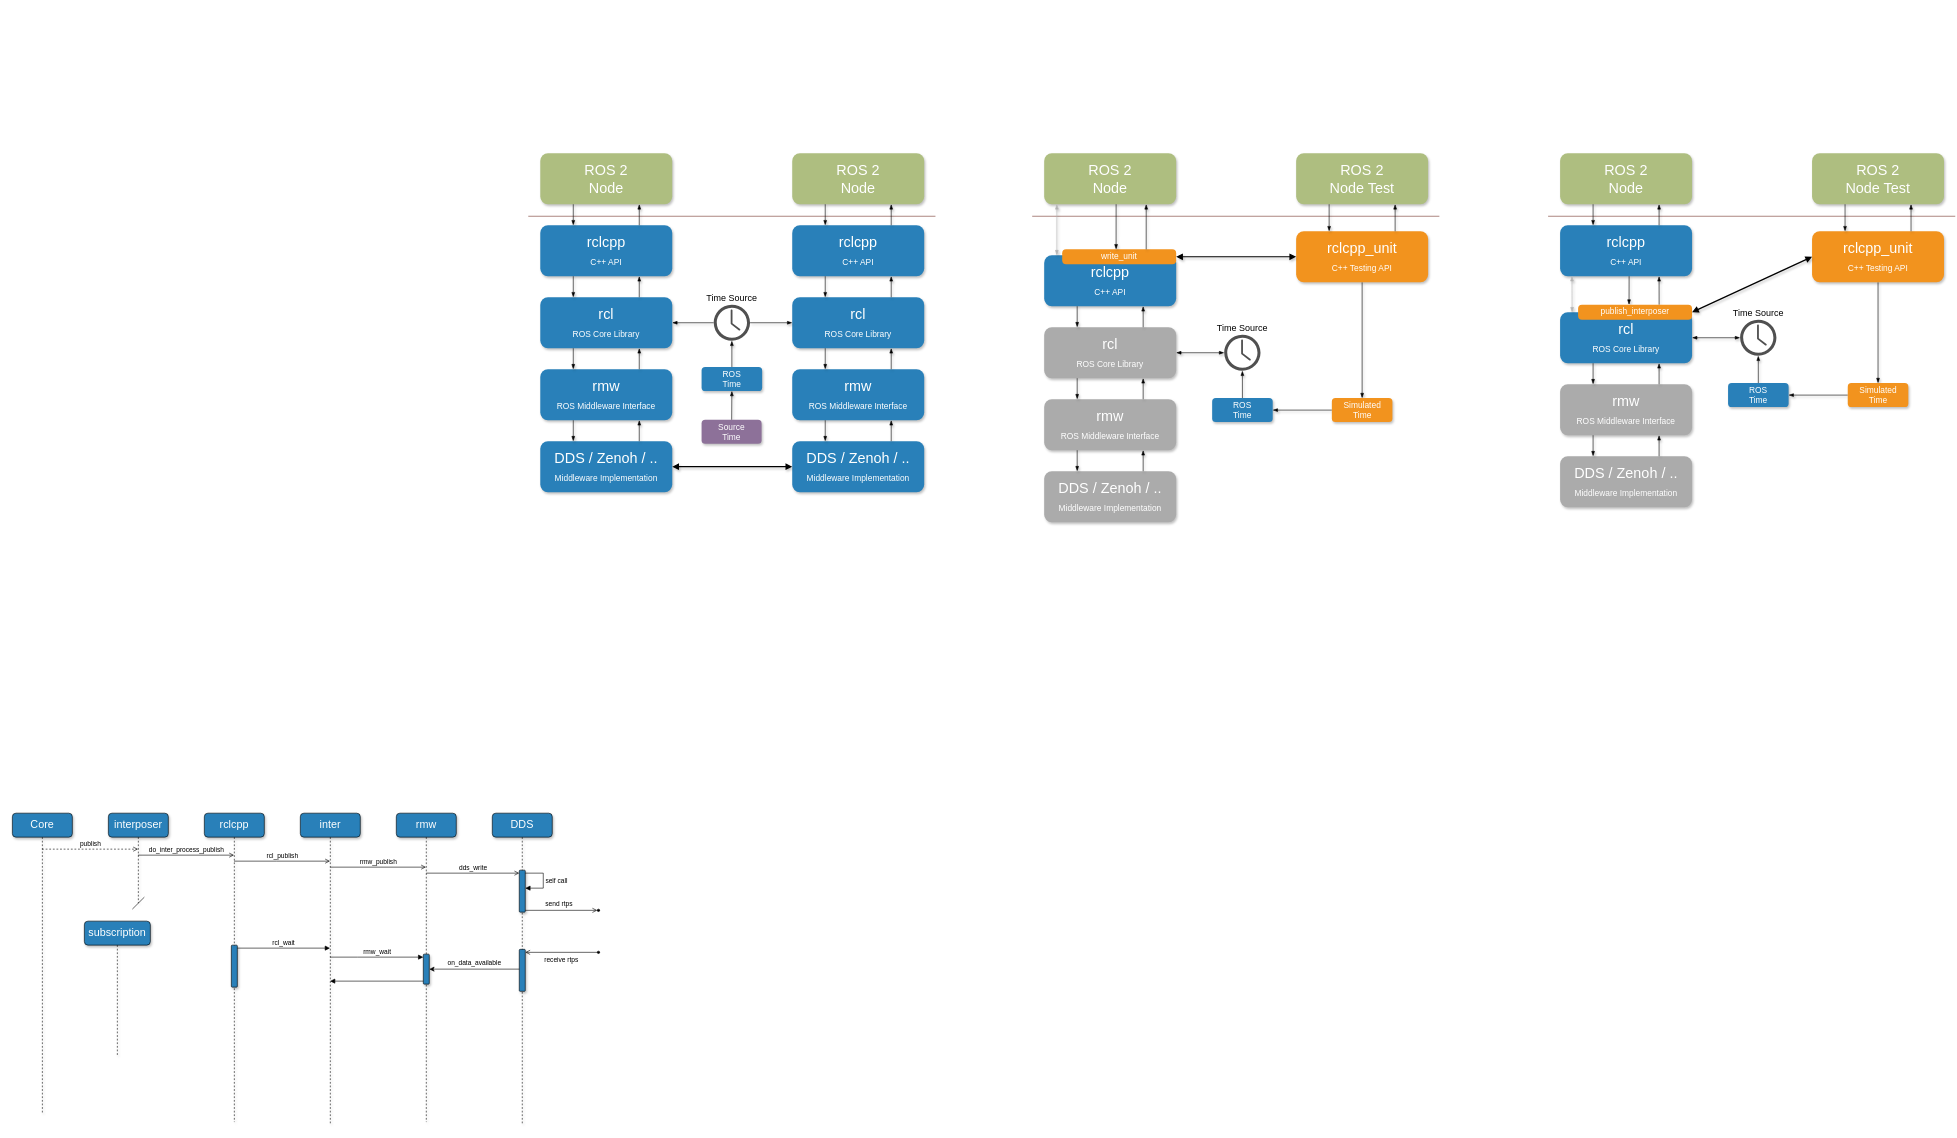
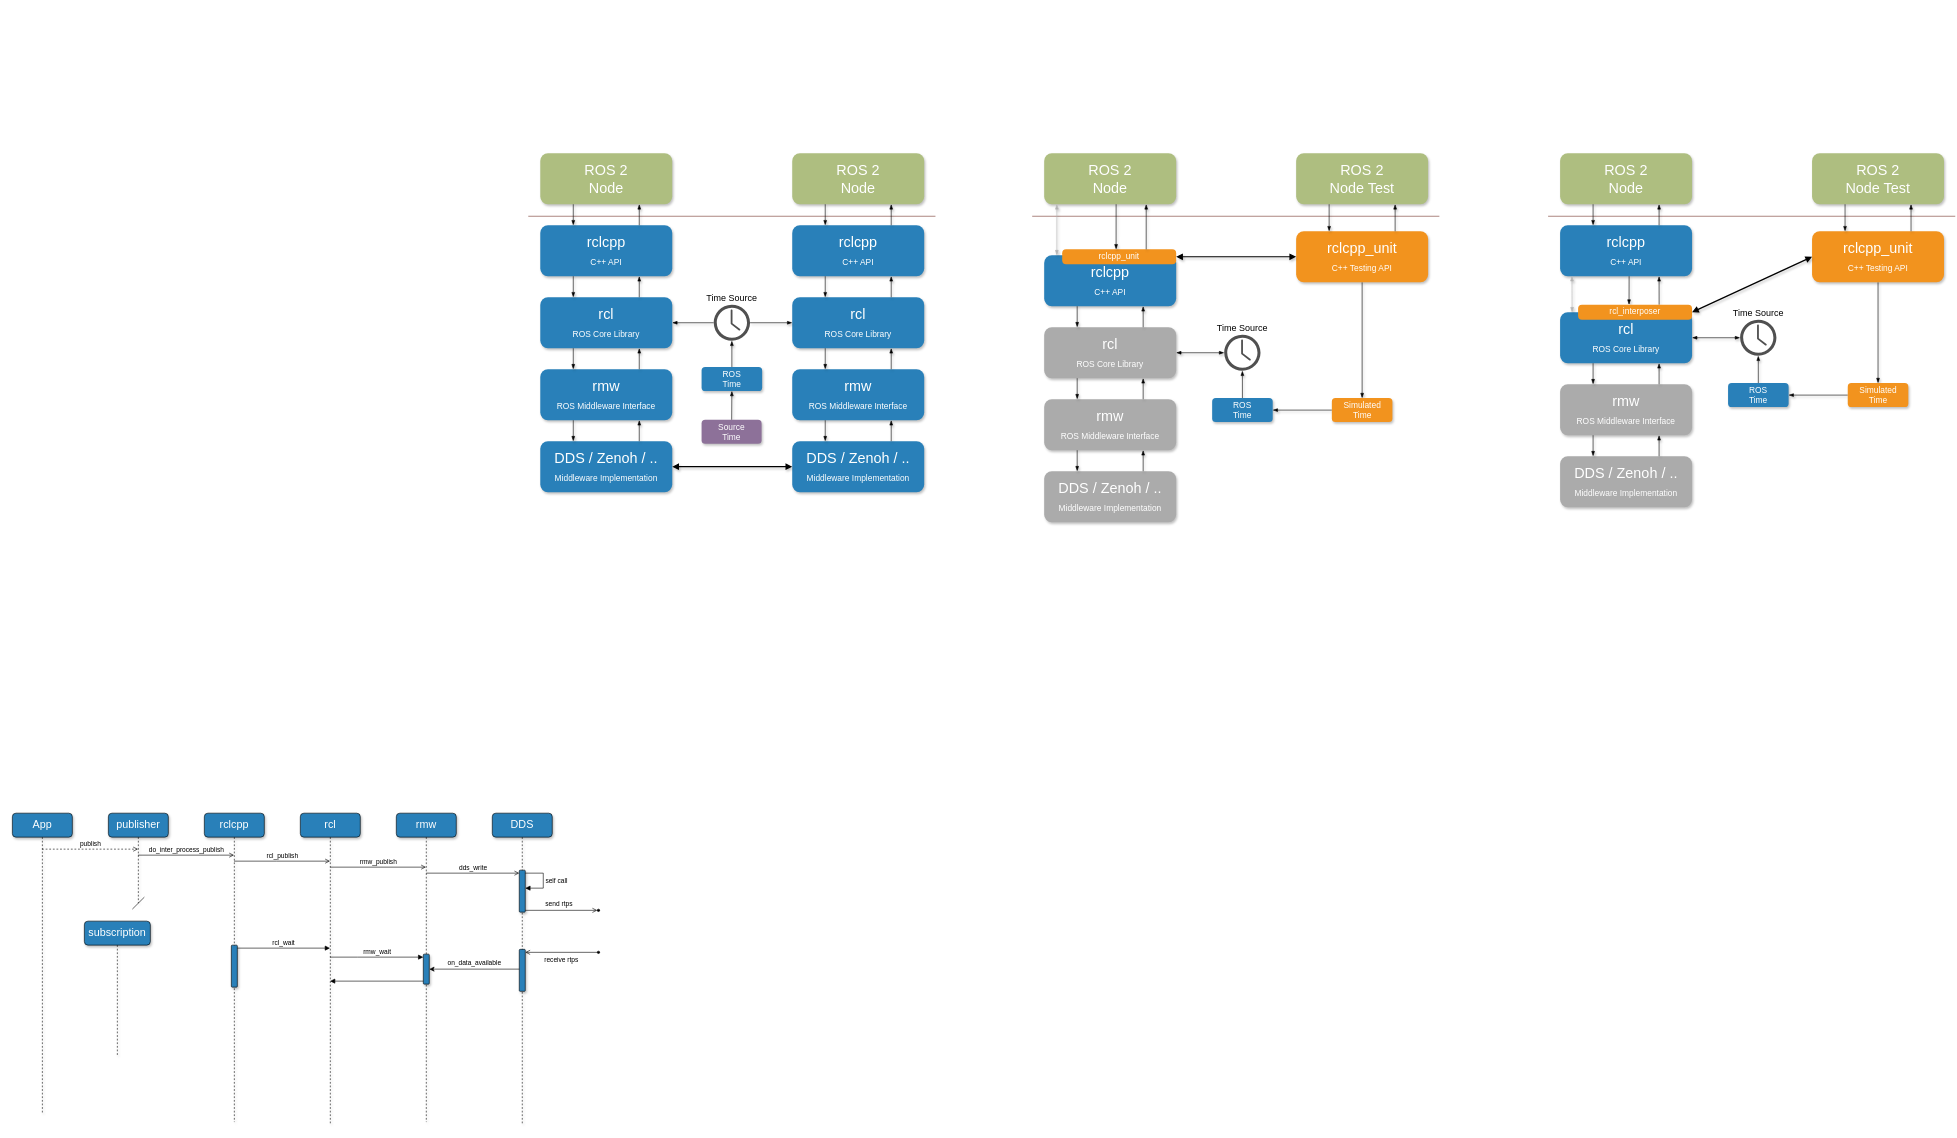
(1119, 254) -> (1119, 254)
(1635, 301) -> (1635, 310)
(42, 825) -> (42, 825)
(138, 825) -> (138, 825)
(330, 825) -> (330, 825)
